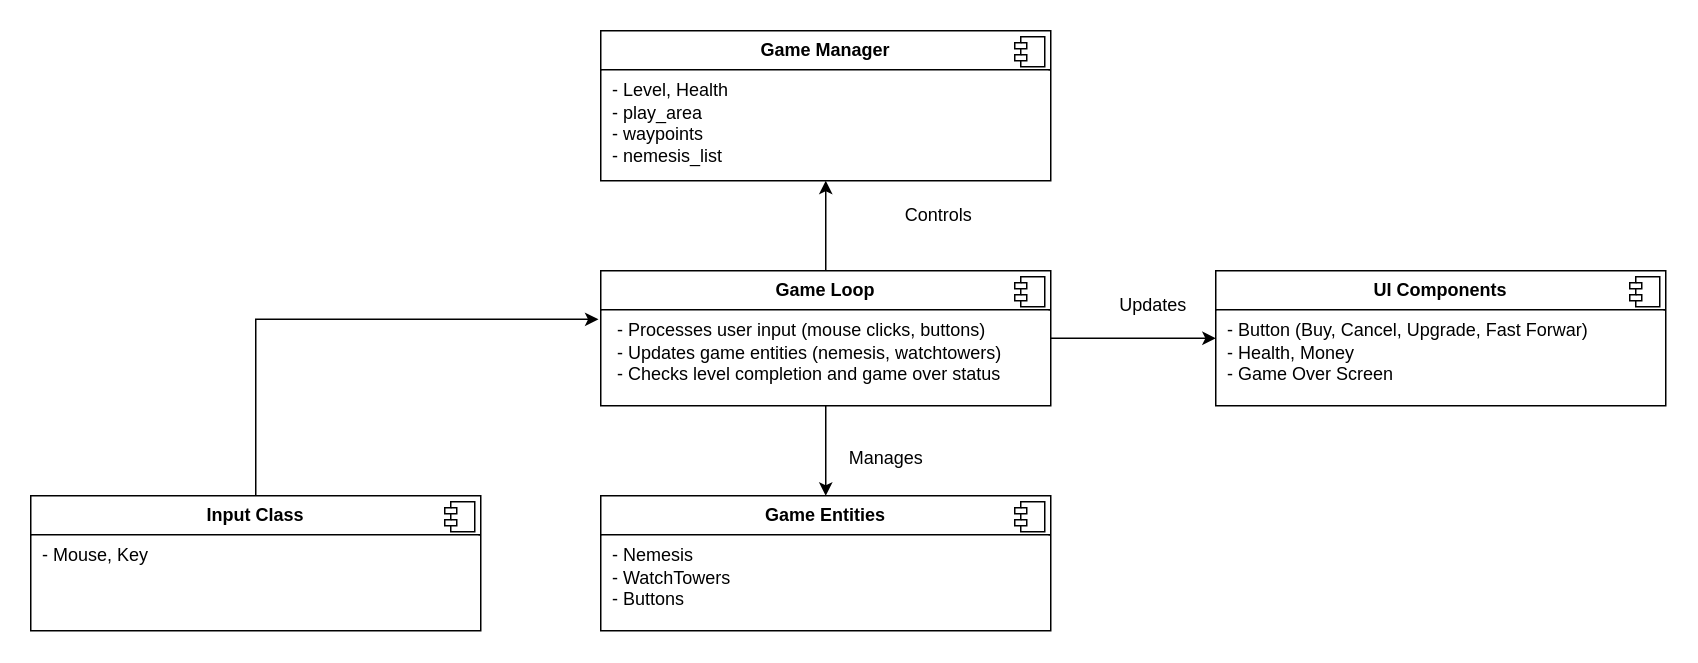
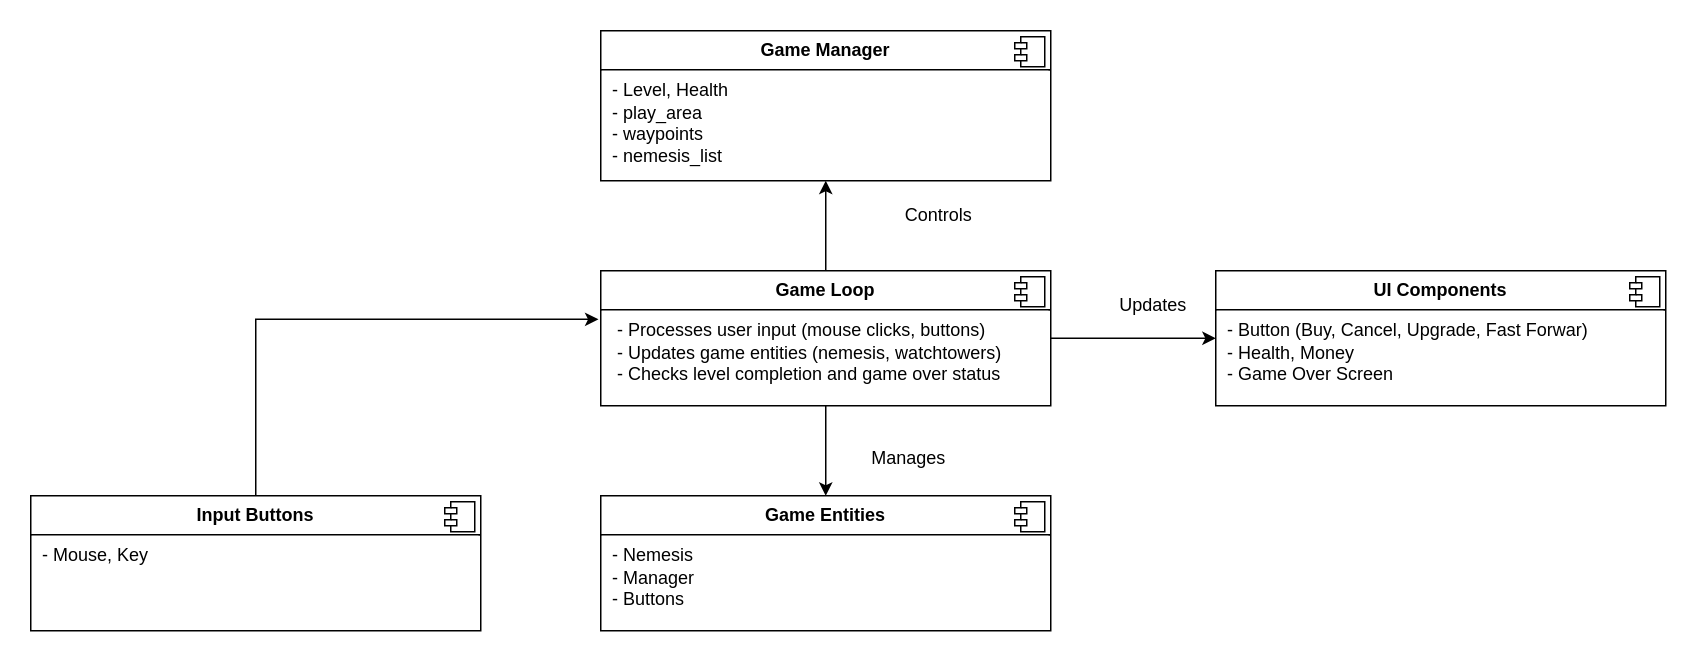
(886, 458) -> (908, 458)
(84, 496) -> (94, 496)
(664, 496) -> (659, 496)
